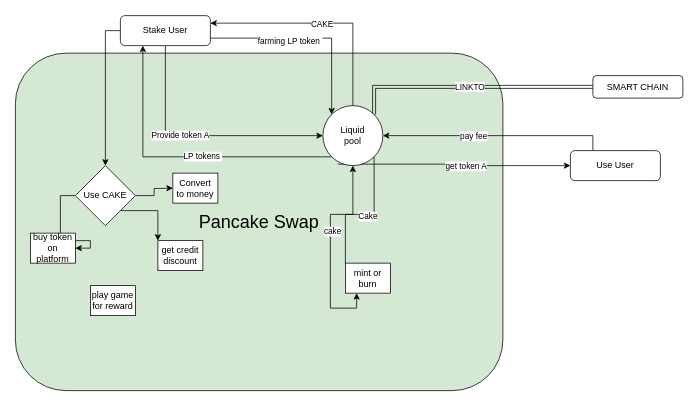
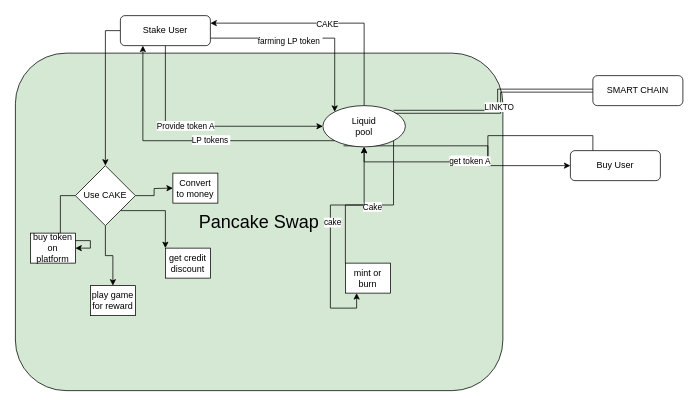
(638, 87) -> (638, 90)
(353, 135) -> (364, 126)
(615, 165) -> (615, 165)
none -> (105, 245)
(180, 255) -> (188, 263)
